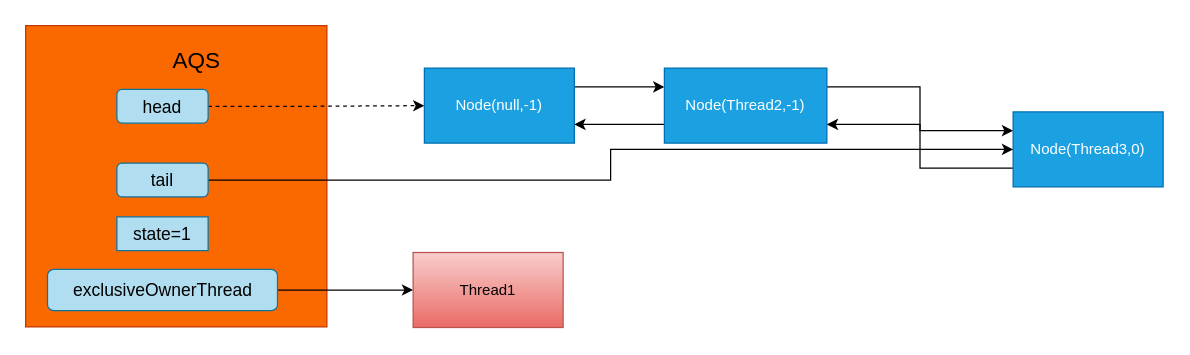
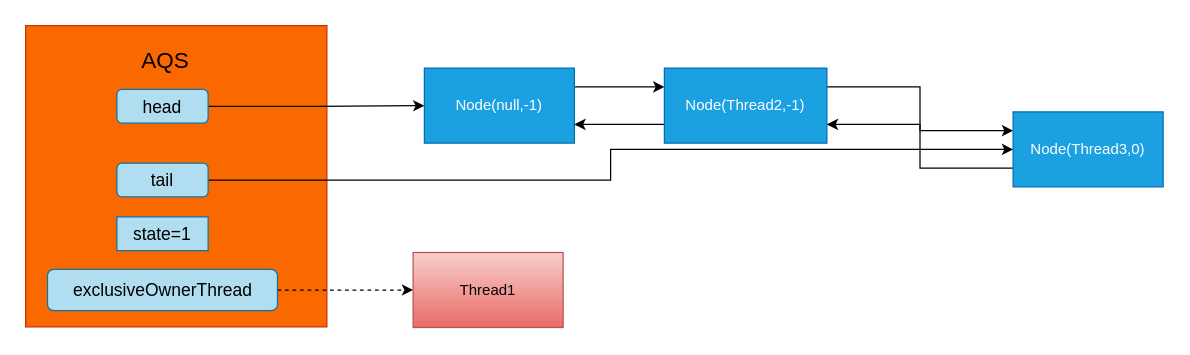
(197, 61) -> (166, 61)
(313, 106) -> (313, 106)
(342, 290) -> (342, 290)
